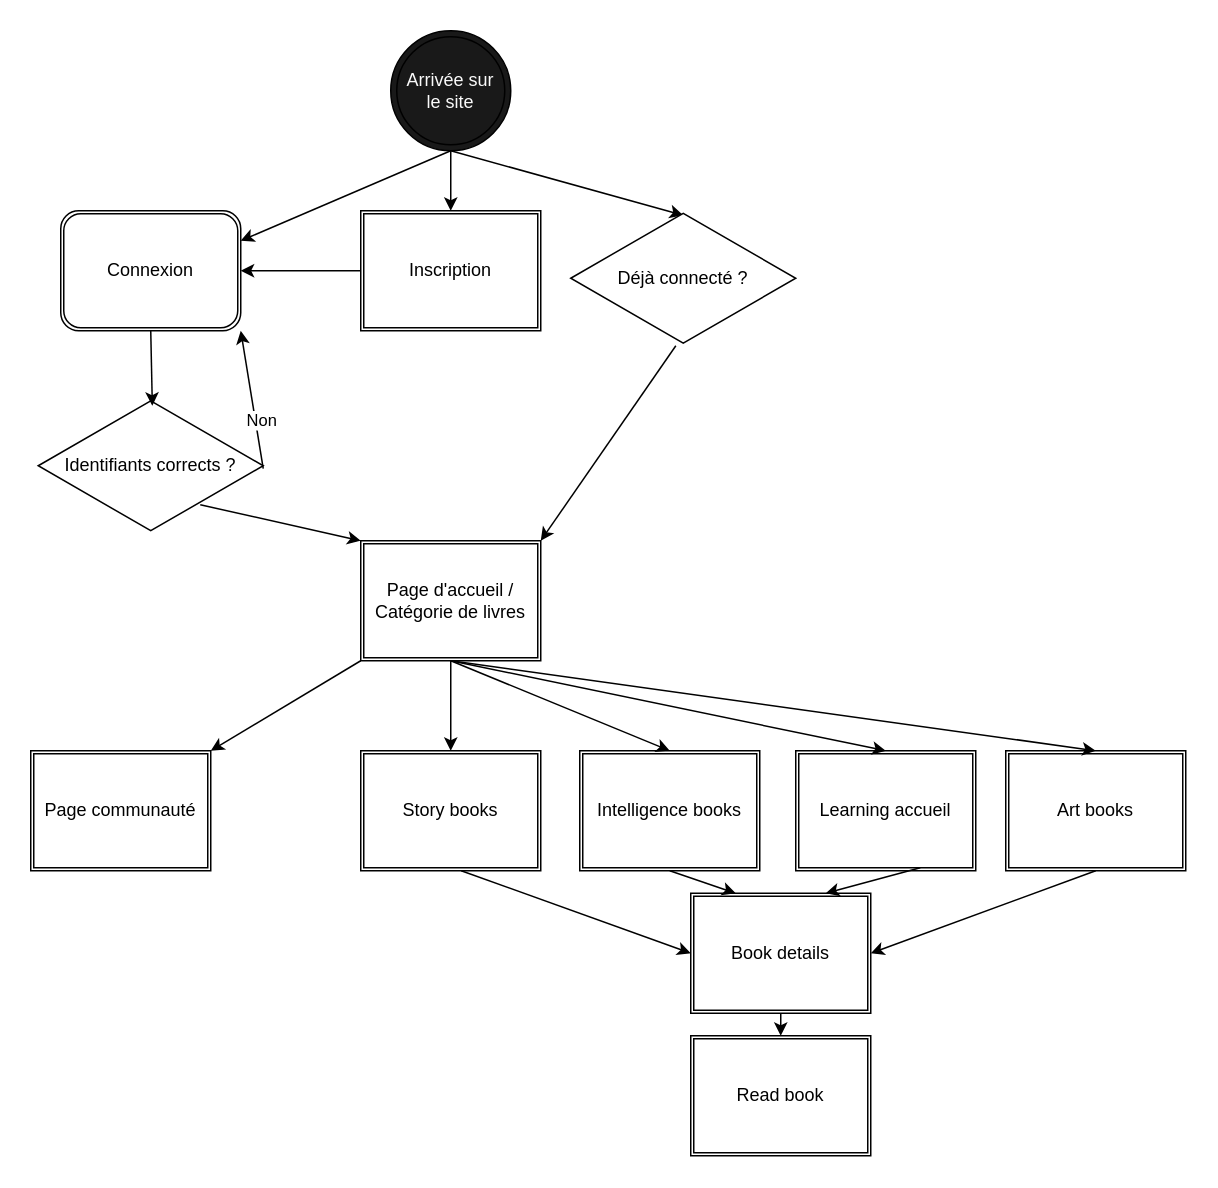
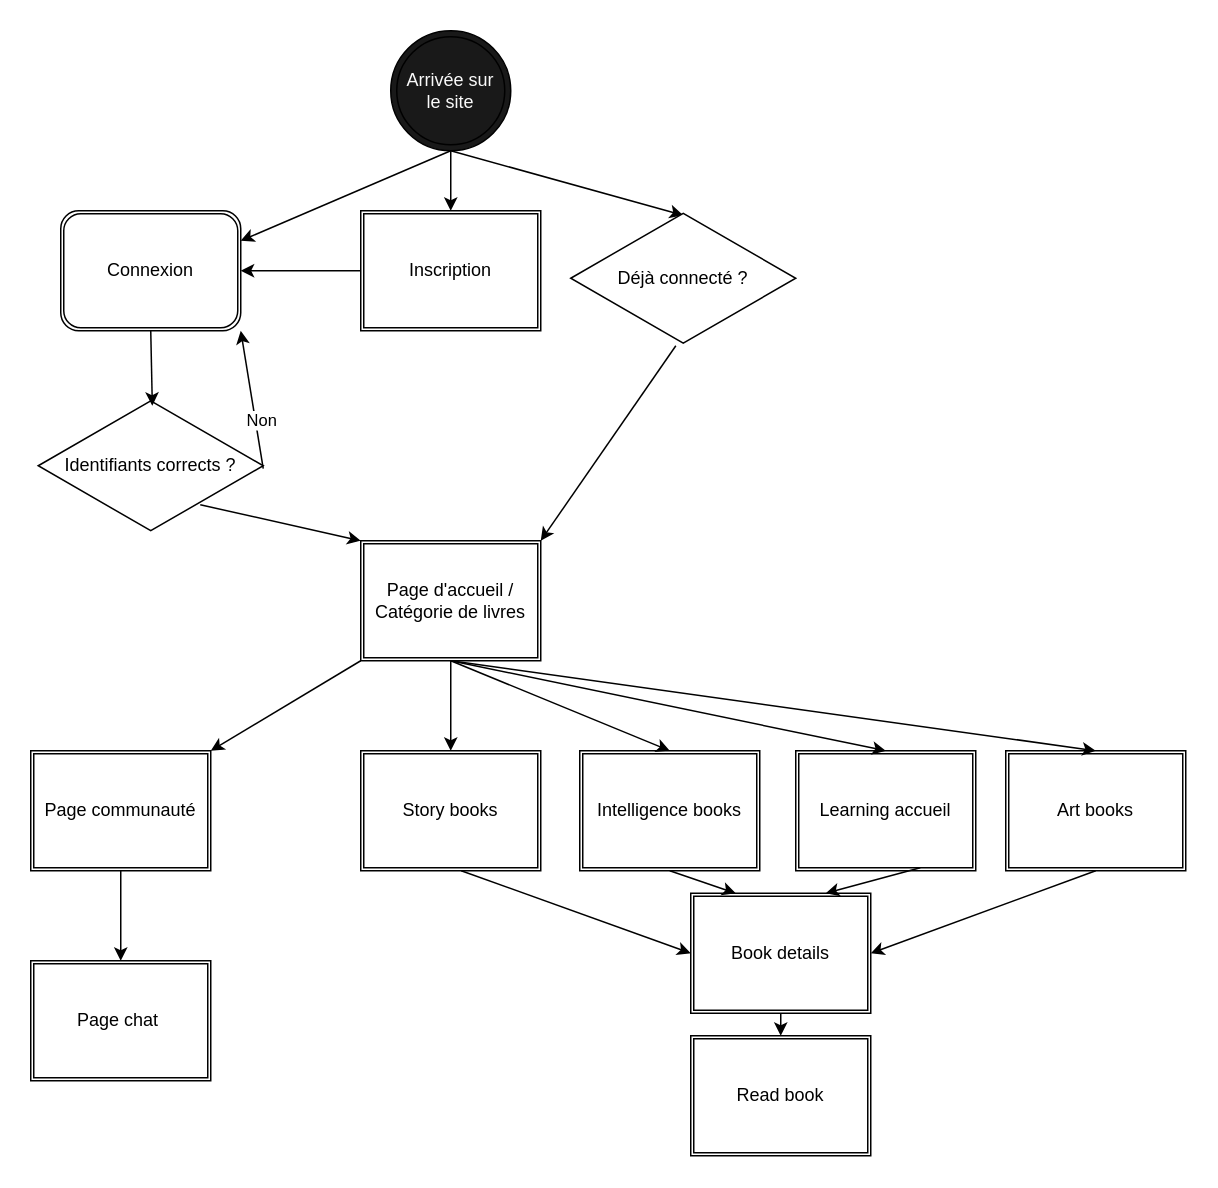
none -> (121, 911)
none -> (121, 1021)
